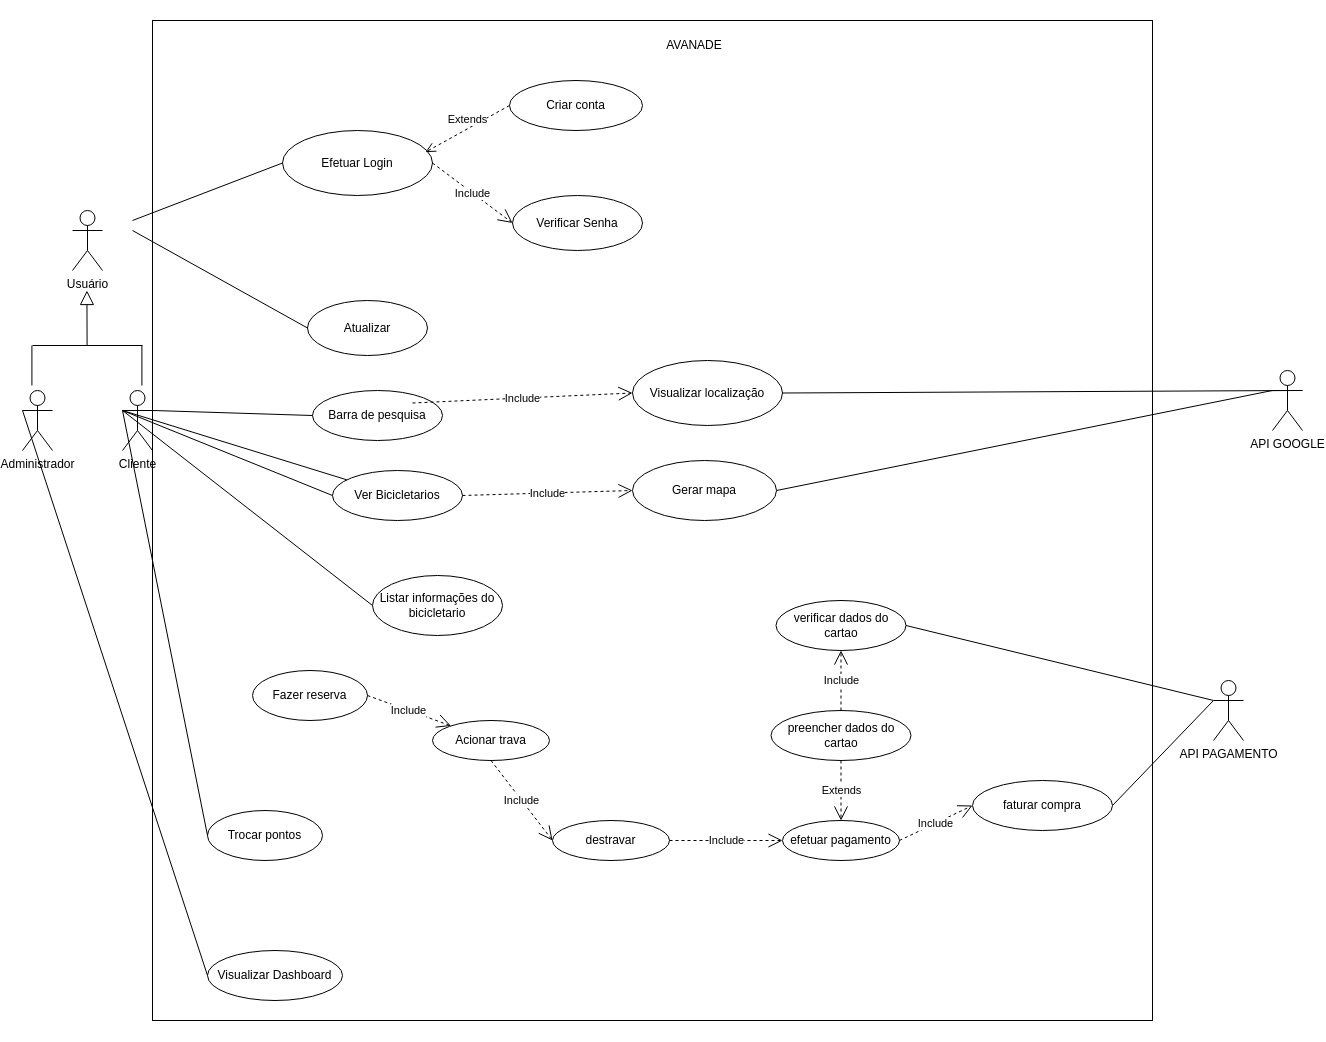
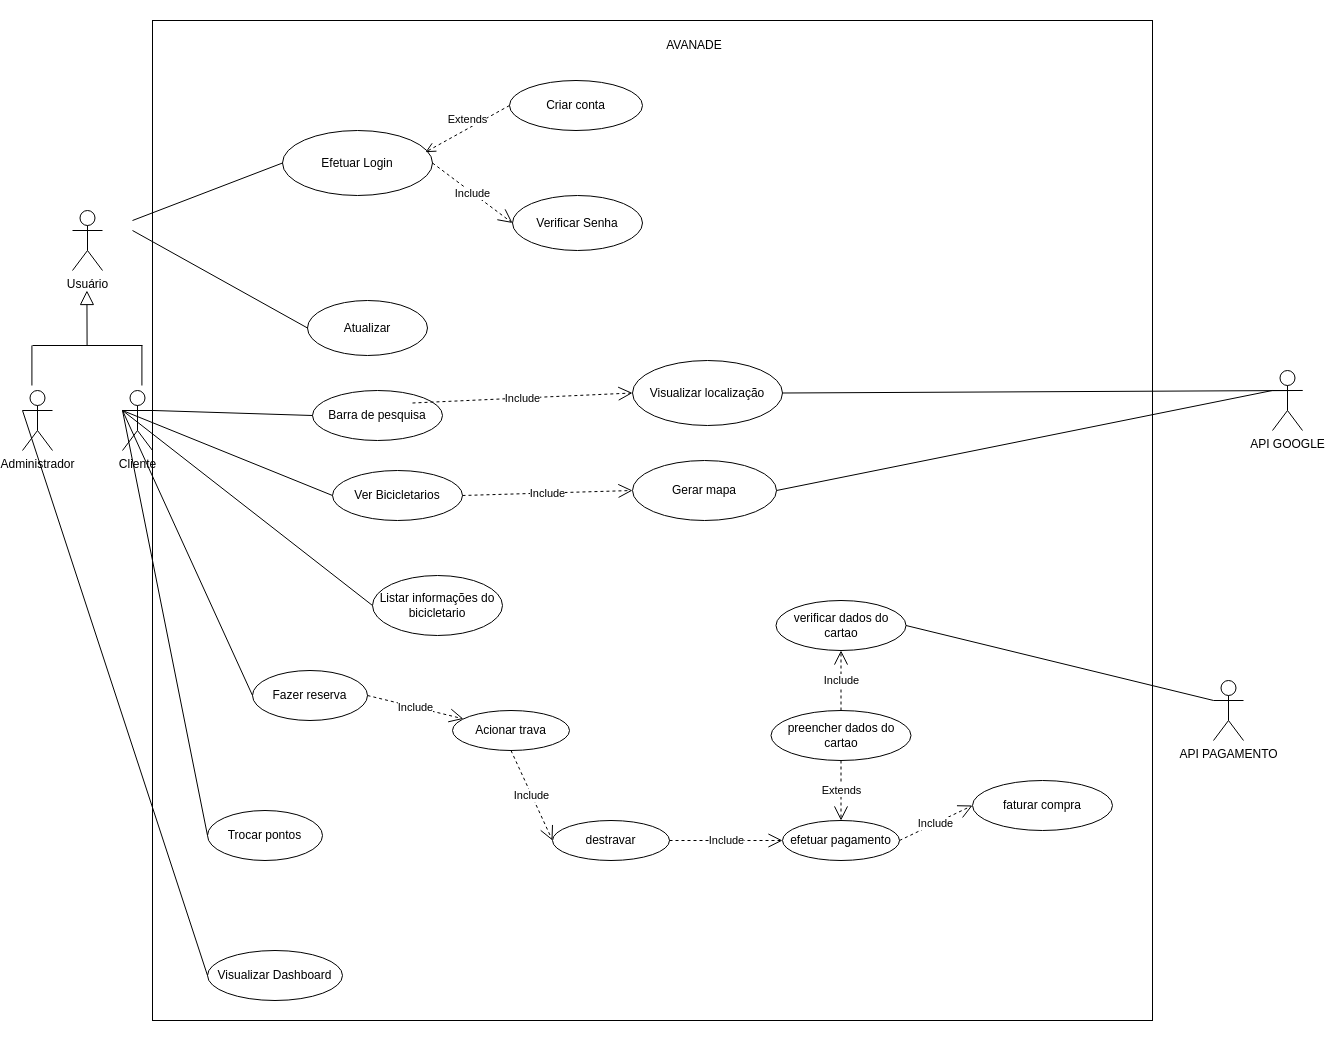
(240, 447) -> (188, 554)
(491, 741) -> (511, 731)
(1163, 753) -> none
